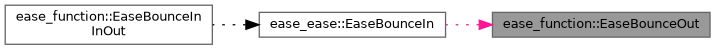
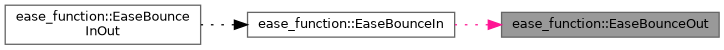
(109, 25) -> (103, 25)
(352, 25) -> (351, 25)
